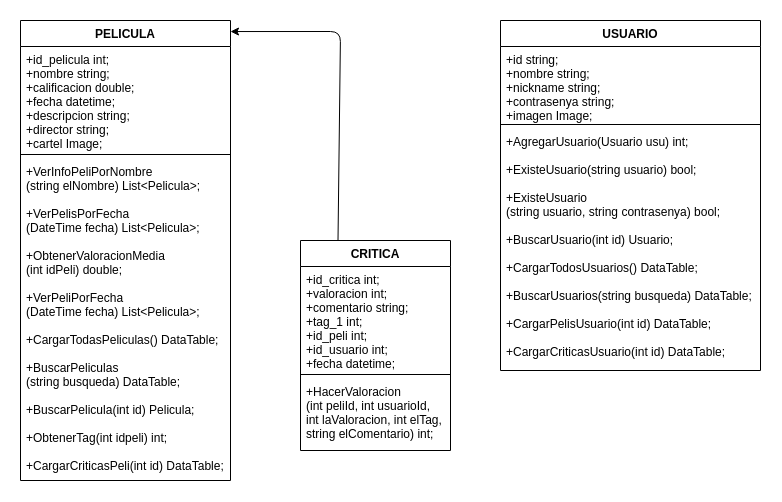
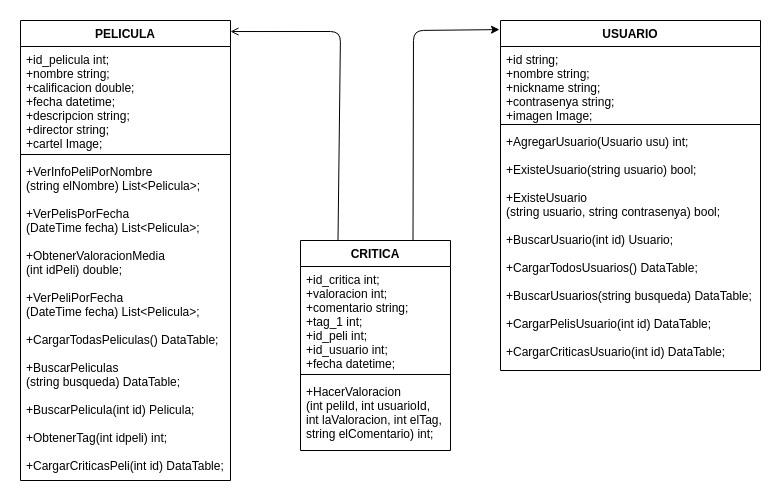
(239, 32) -> (237, 32)
none -> (413, 102)
